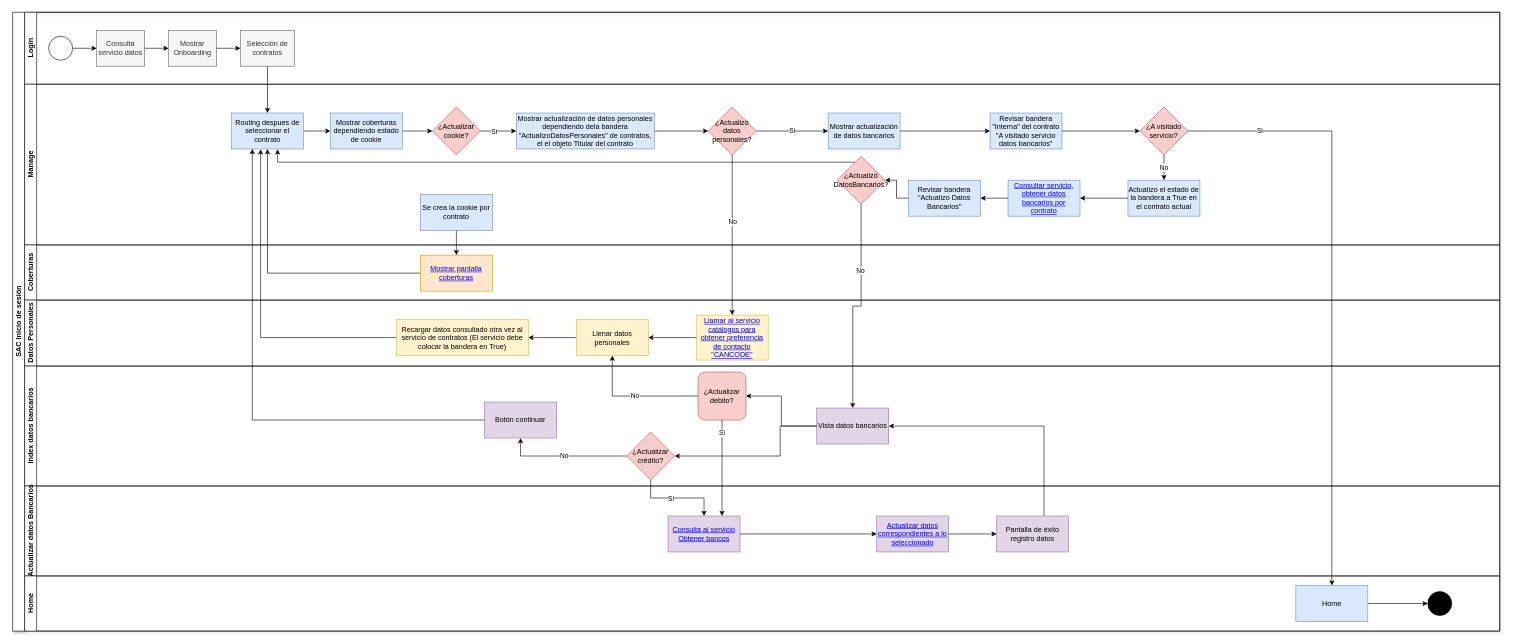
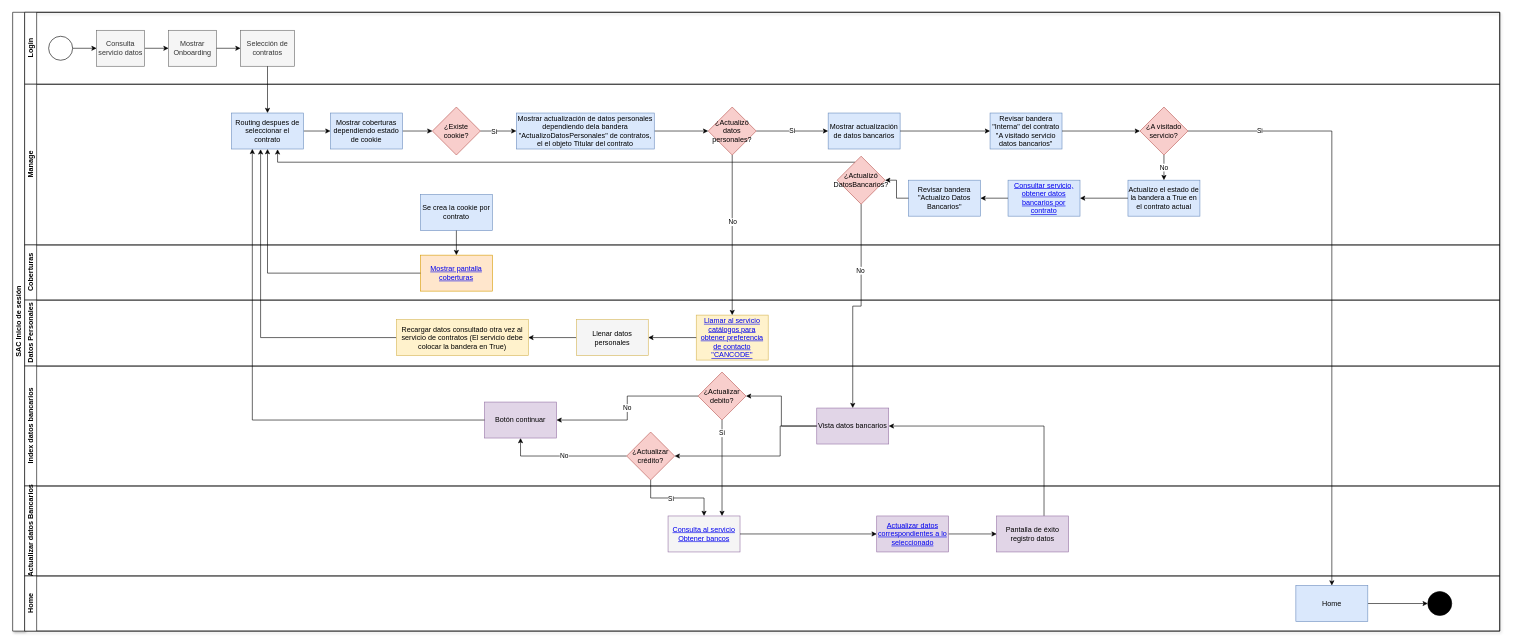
(456, 131) -> (456, 131)
(612, 338) -> (612, 338)
(635, 396) -> (634, 396)
(722, 396) -> (722, 396)
(704, 534) -> (704, 534)
